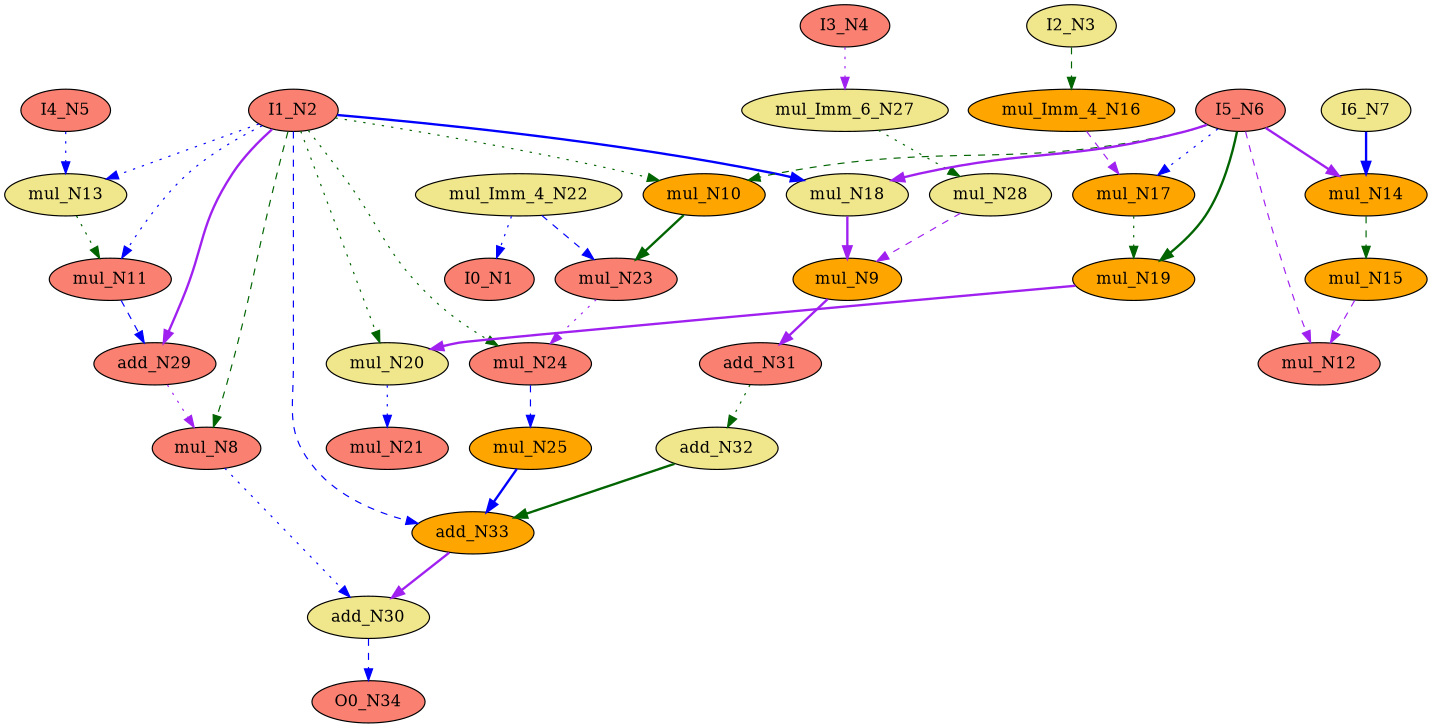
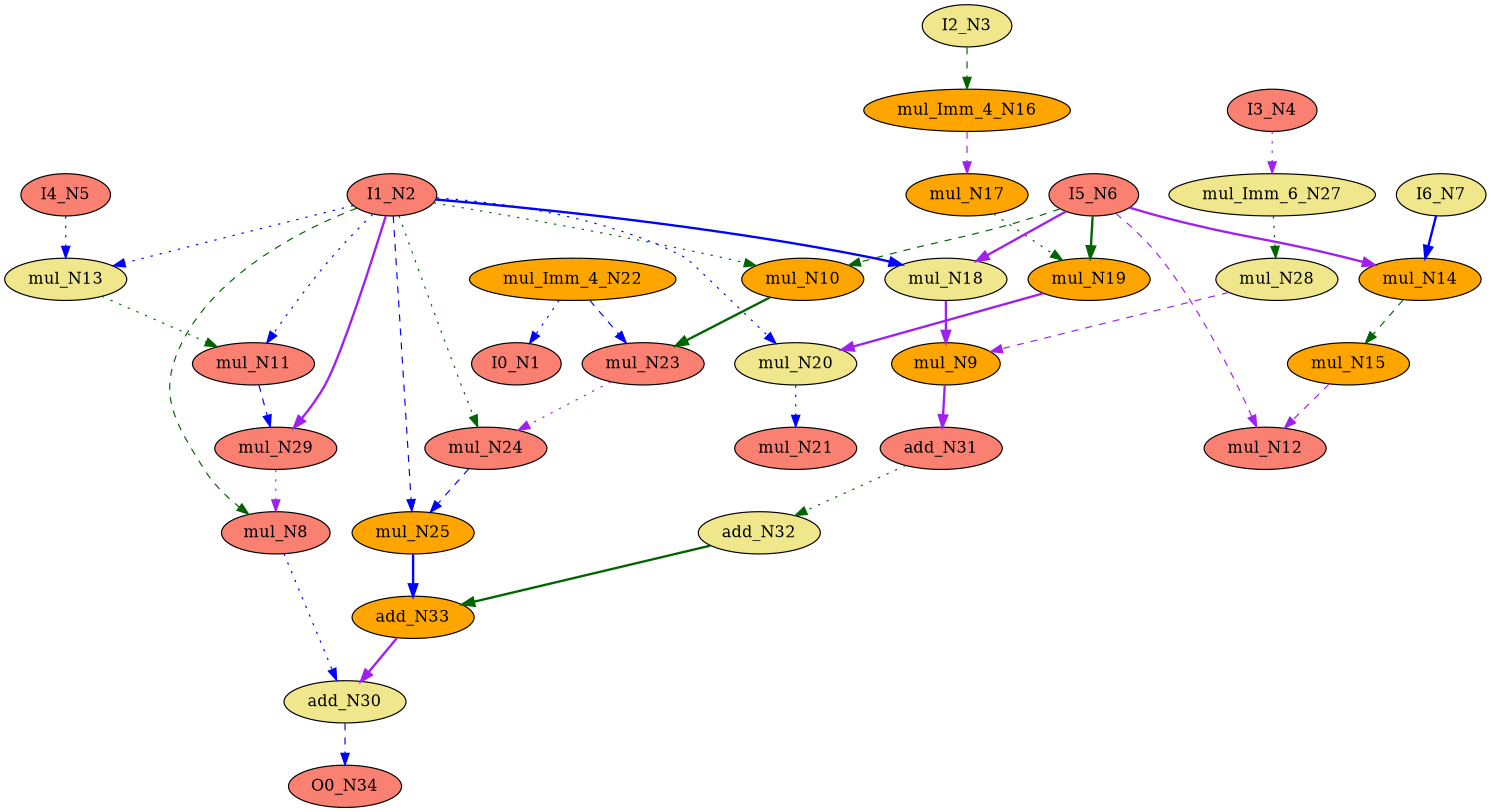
(1192, 148) -> none
(519, 195) -> (573, 279)
(338, 231) -> (601, 225)
(293, 356) -> (402, 358)
(155, 364) -> (276, 448)
